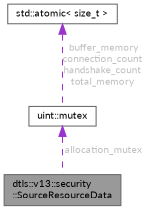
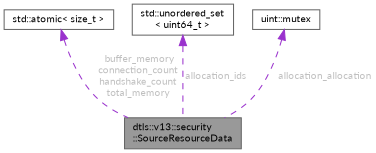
none -> (183, 20)
(63, 70) -> (87, 87)
(103, 150) -> (324, 76)
